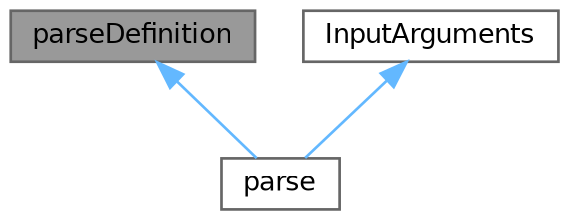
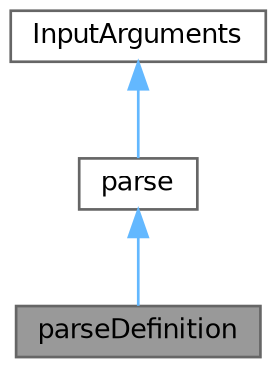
(217, 120) -> (138, 271)
